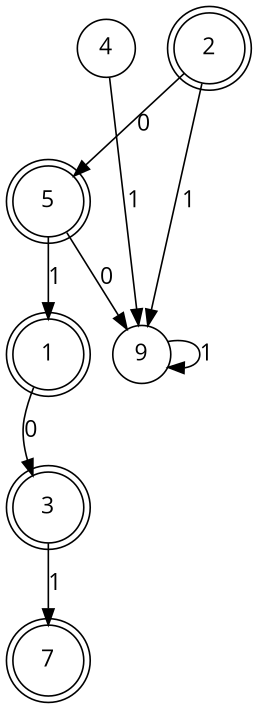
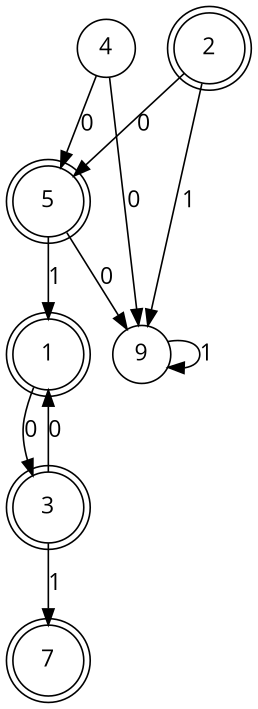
none -> (82, 114)
(135, 201) -> (135, 201)
none -> (48, 439)
